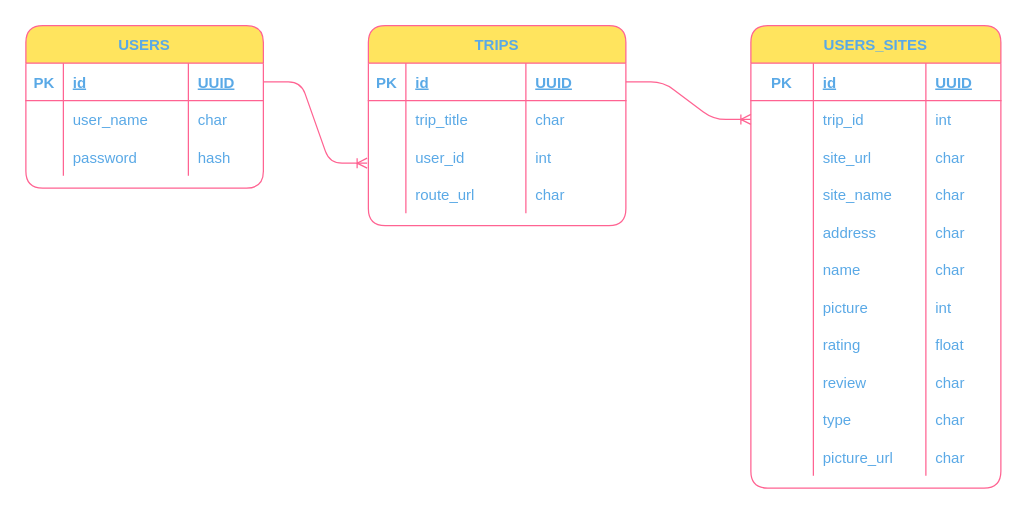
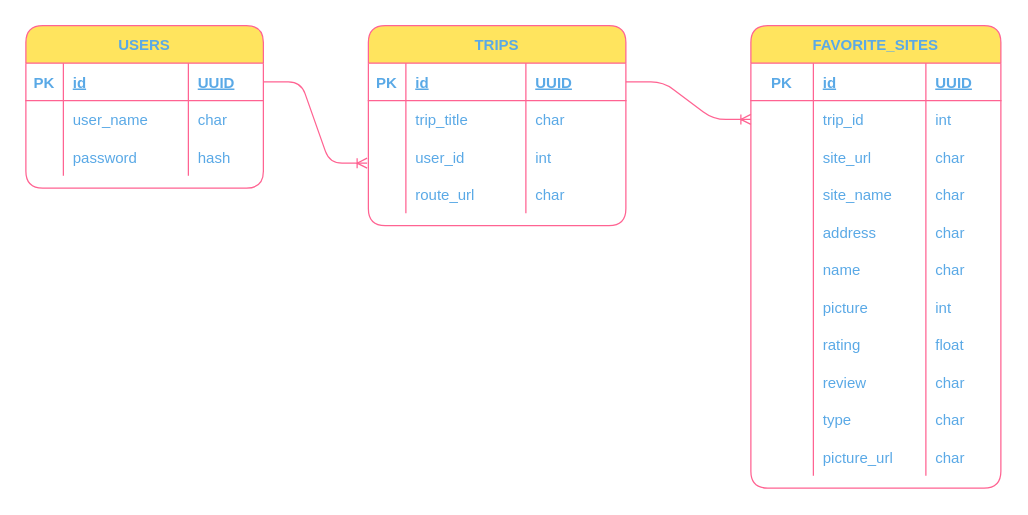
(875, 45) -> (875, 45)
